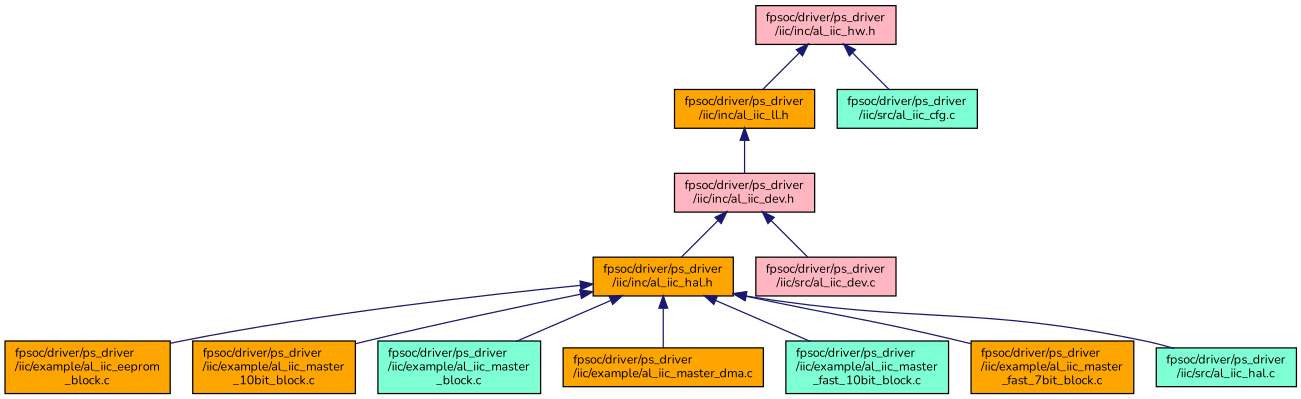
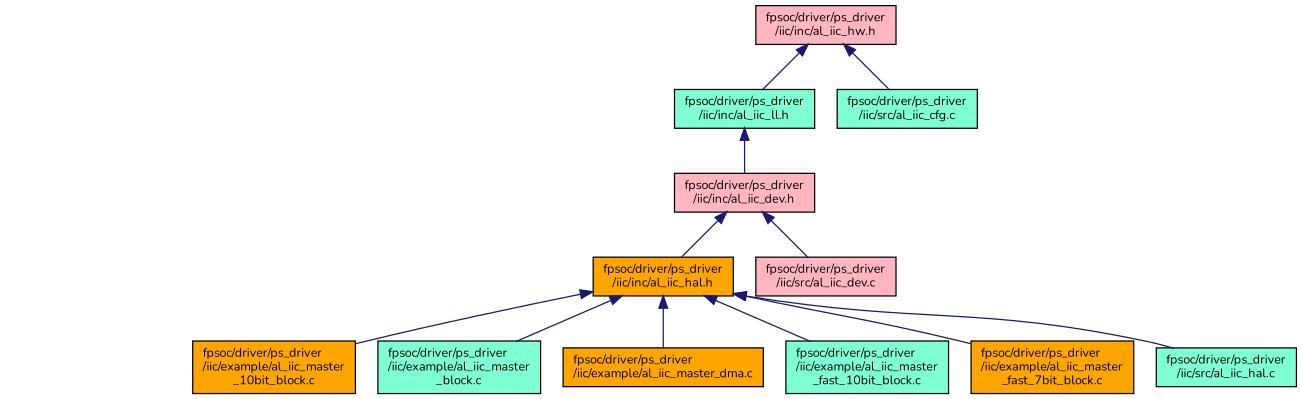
(745, 109) -> (745, 109)
(88, 367) -> none
